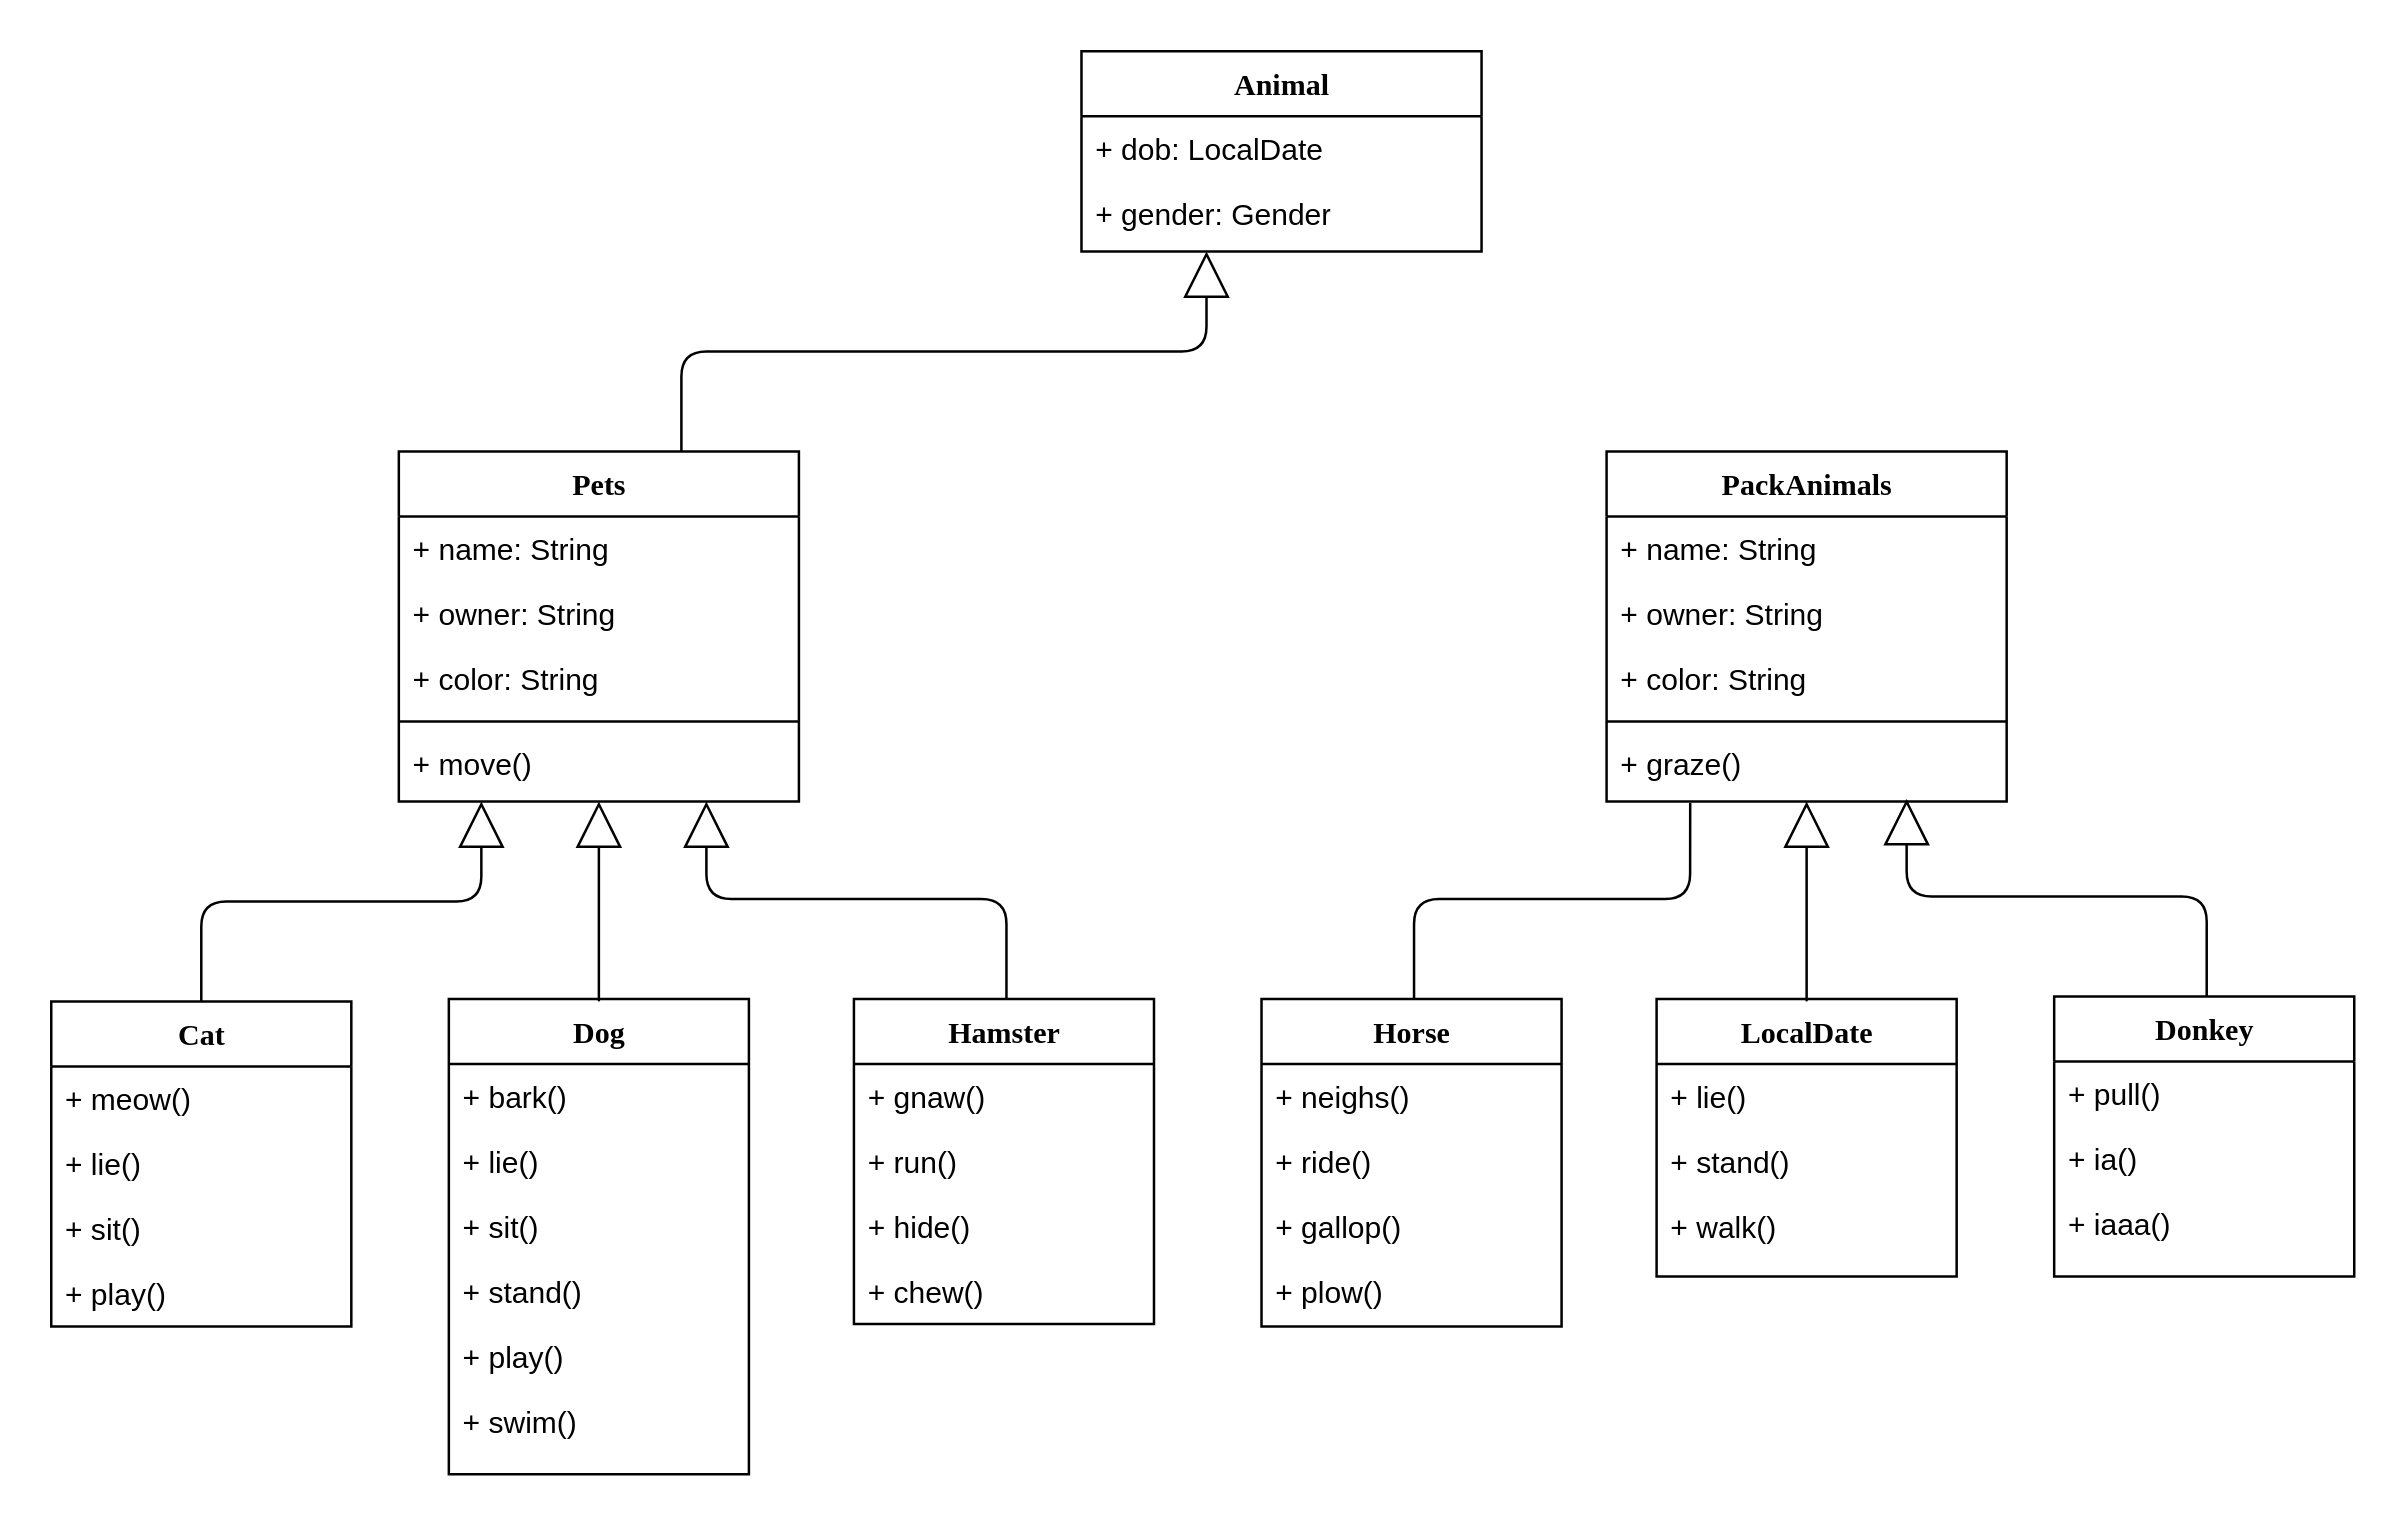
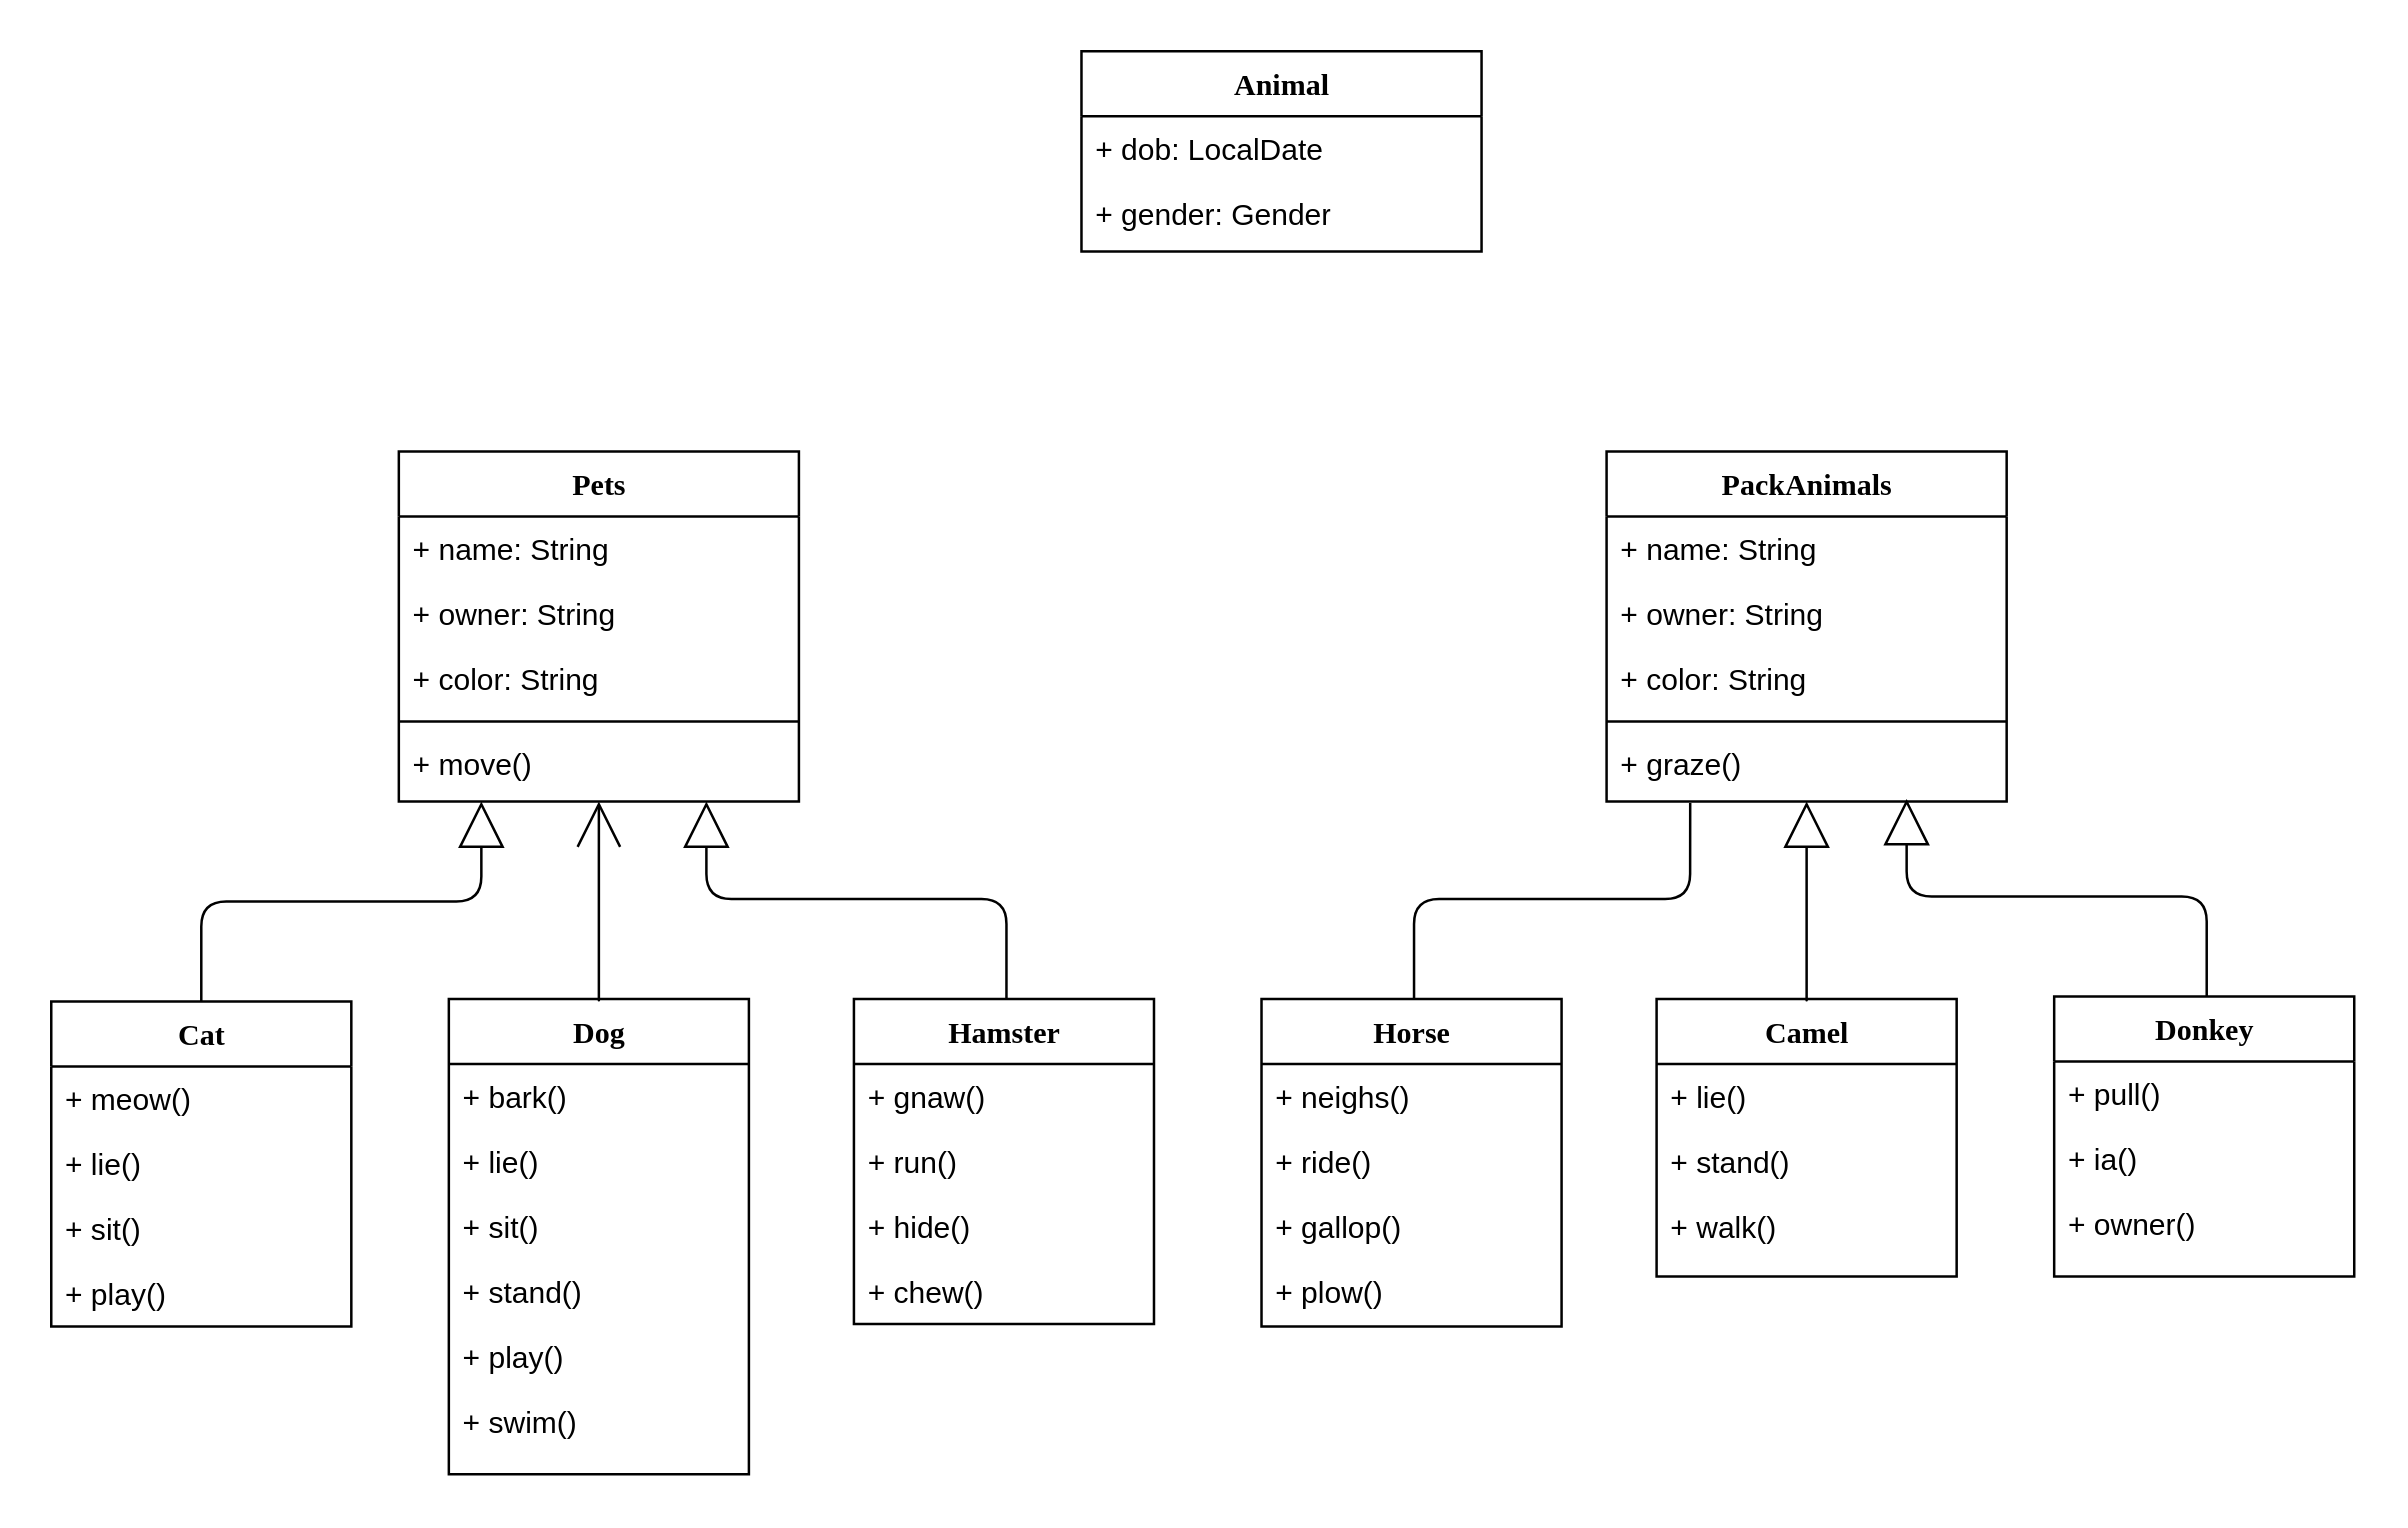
(922, 351) -> none
(599, 848) -> (599, 828)
(1808, 1034) -> (1808, 1034)
(2128, 1227) -> (2140, 1227)
